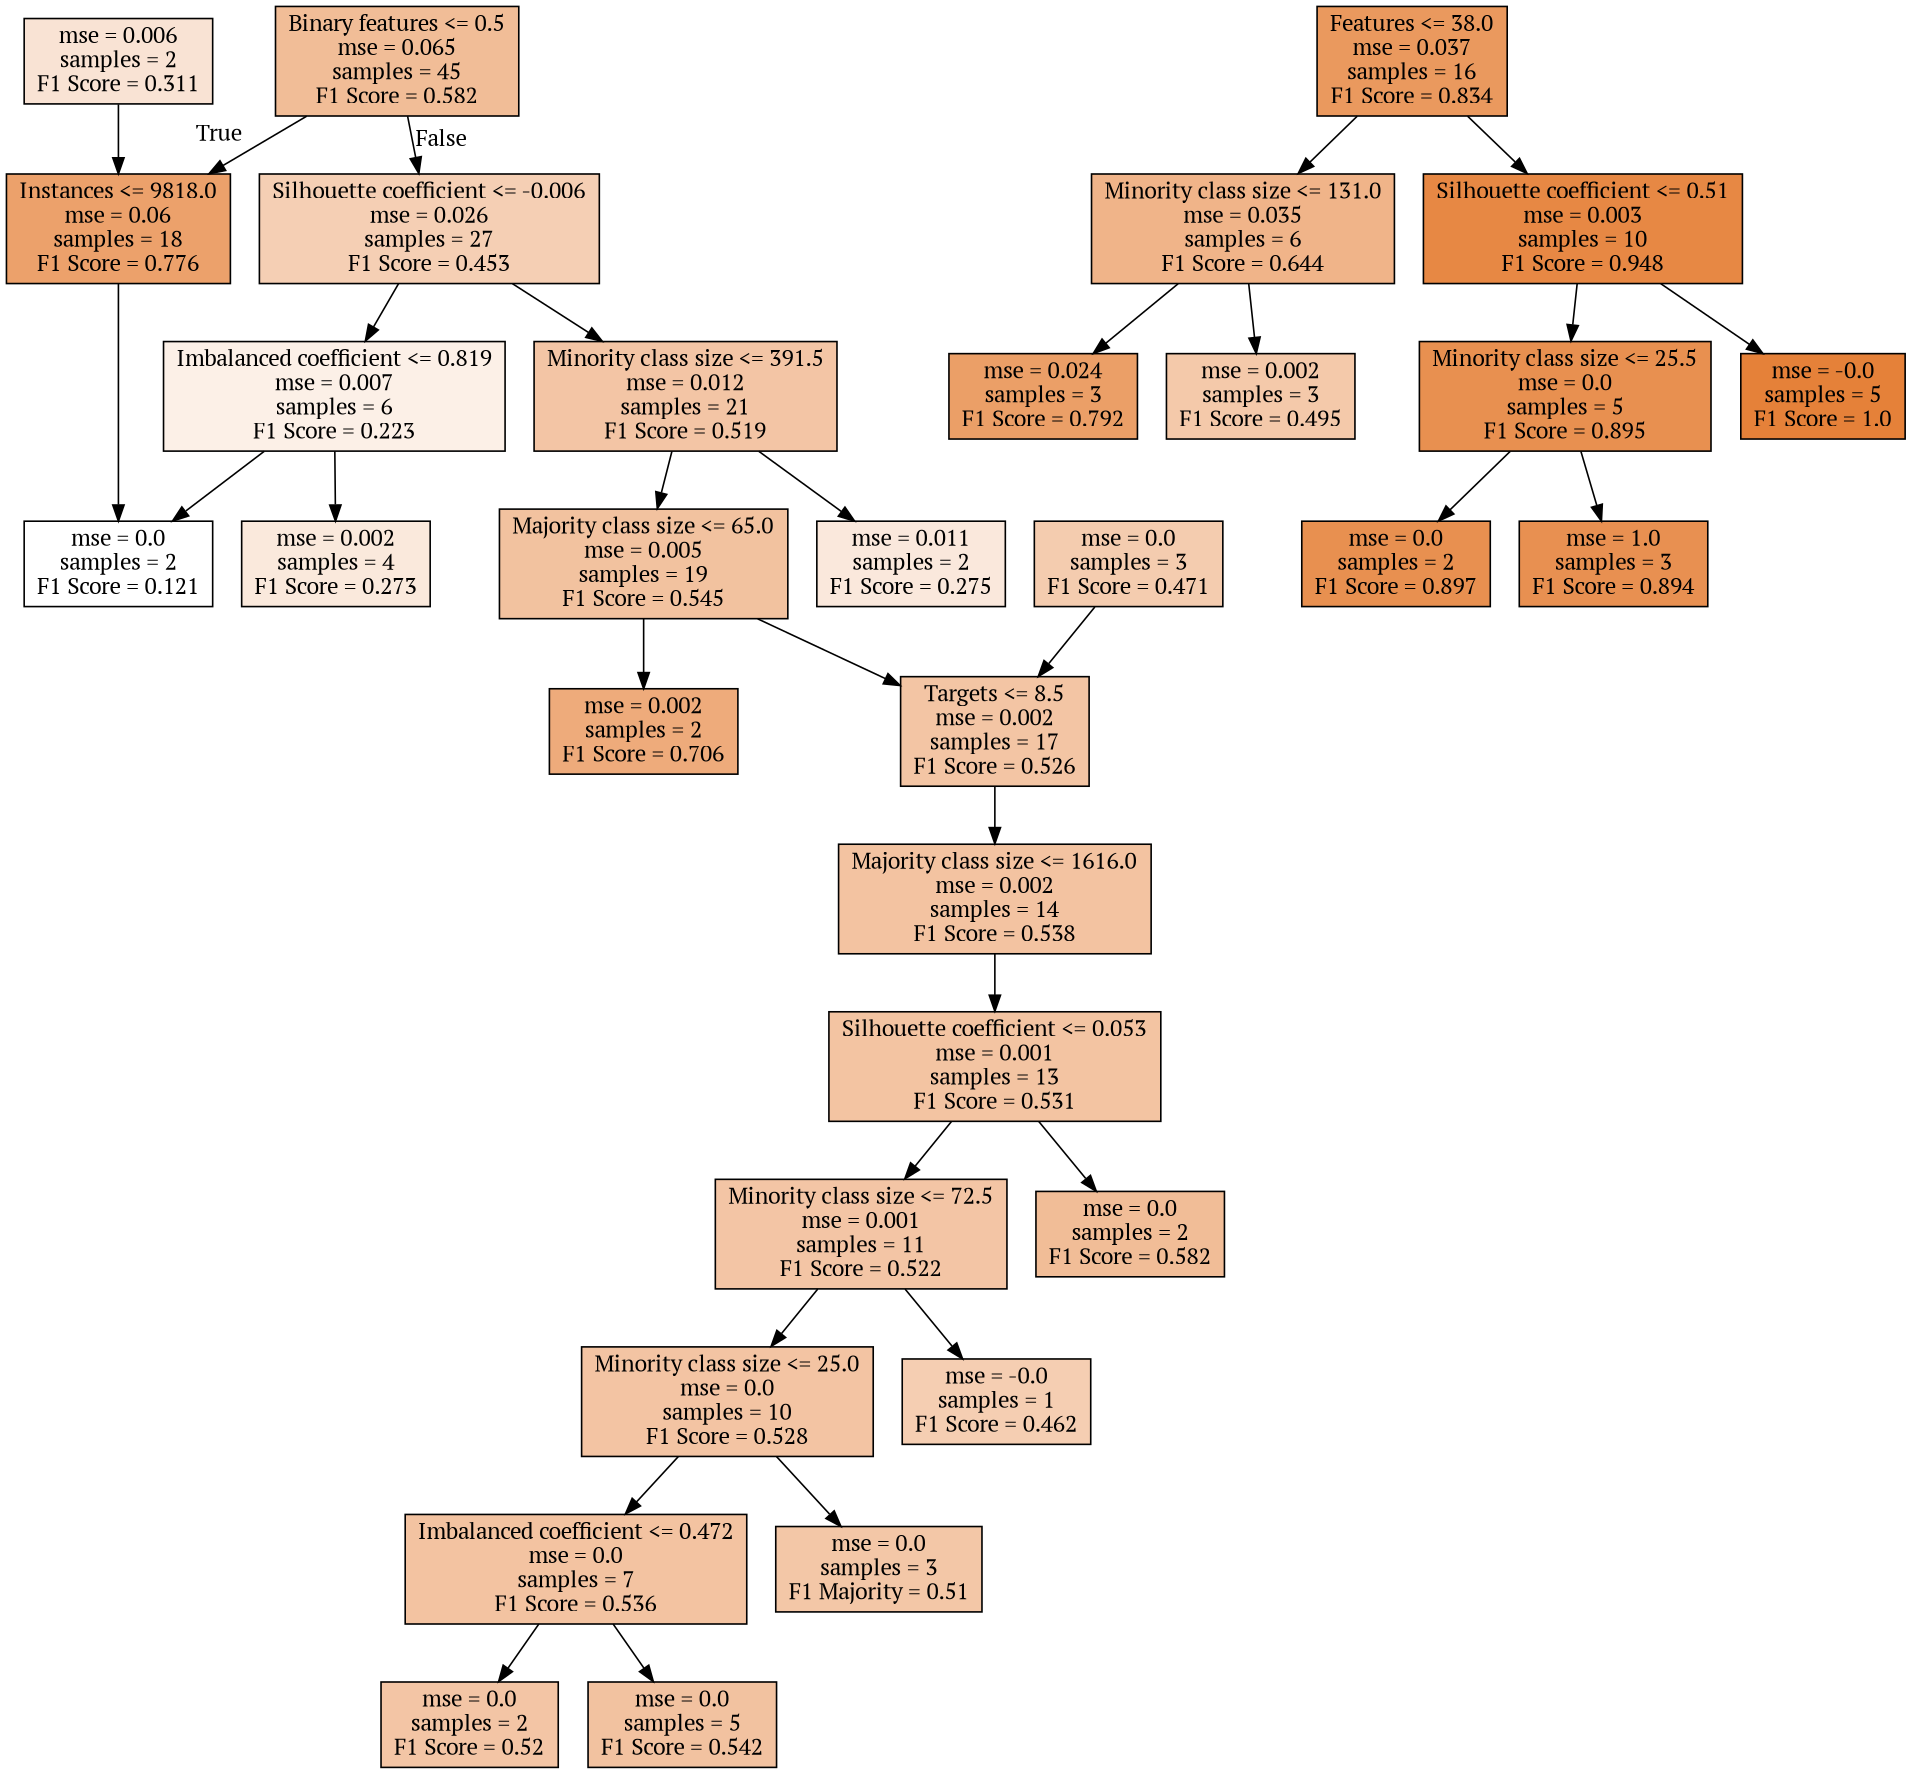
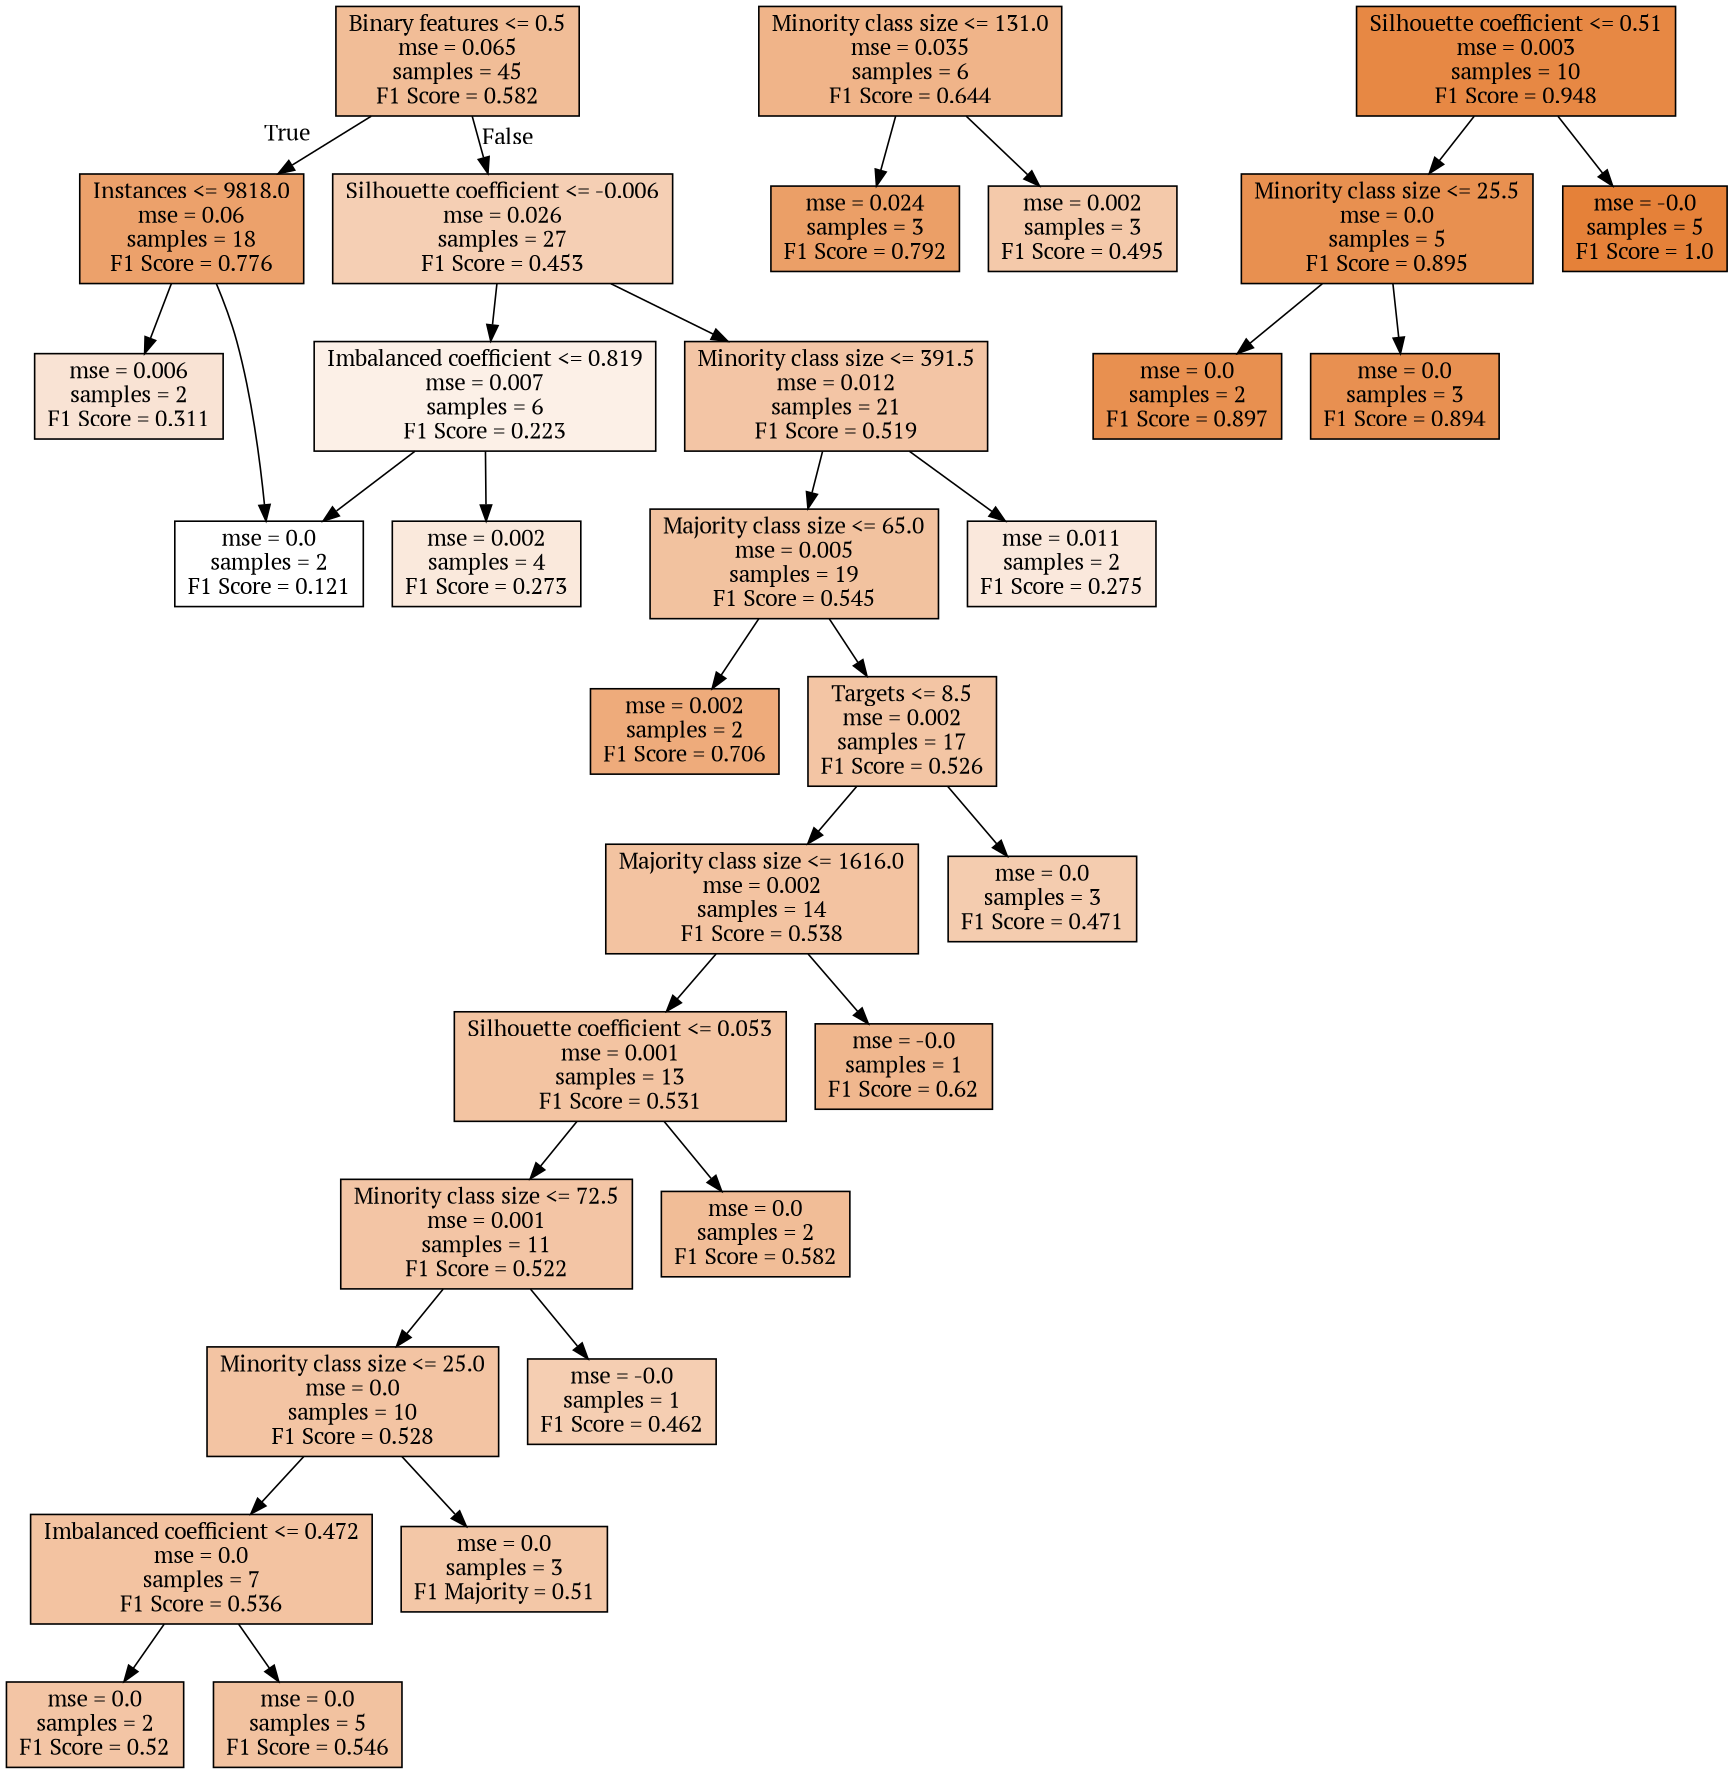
(1412, 61) -> none
(118, 131) -> (161, 311)
(1614, 564) -> (1405, 396)
(1072, 635) -> (972, 815)
none -> (904, 1067)
(682, 1725) -> (308, 1725)
